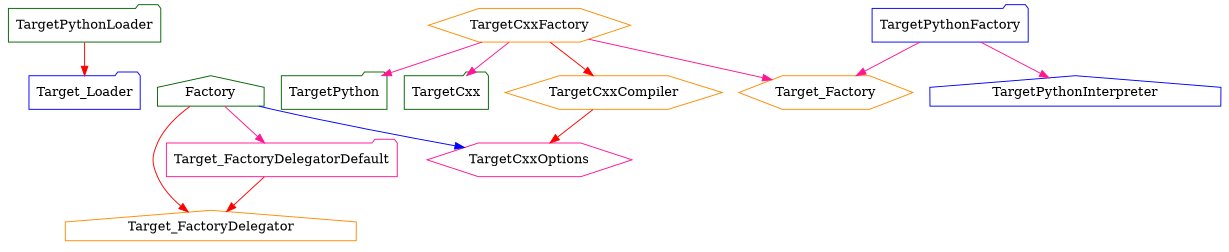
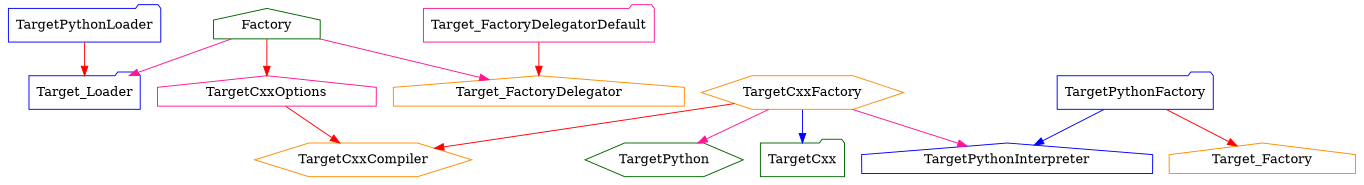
(85, 25) -> (85, 25)
(492, 56) -> (802, 122)
(892, 57) -> (1197, 126)
(676, 58) -> (905, 126)
(1011, 58) -> (1073, 125)
(334, 93) -> (664, 160)
(826, 93) -> (1262, 160)
(241, 122) -> (185, 56)
(575, 123) -> (309, 122)
(357, 127) -> (267, 53)
(154, 154) -> (400, 58)
(530, 160) -> (267, 93)
